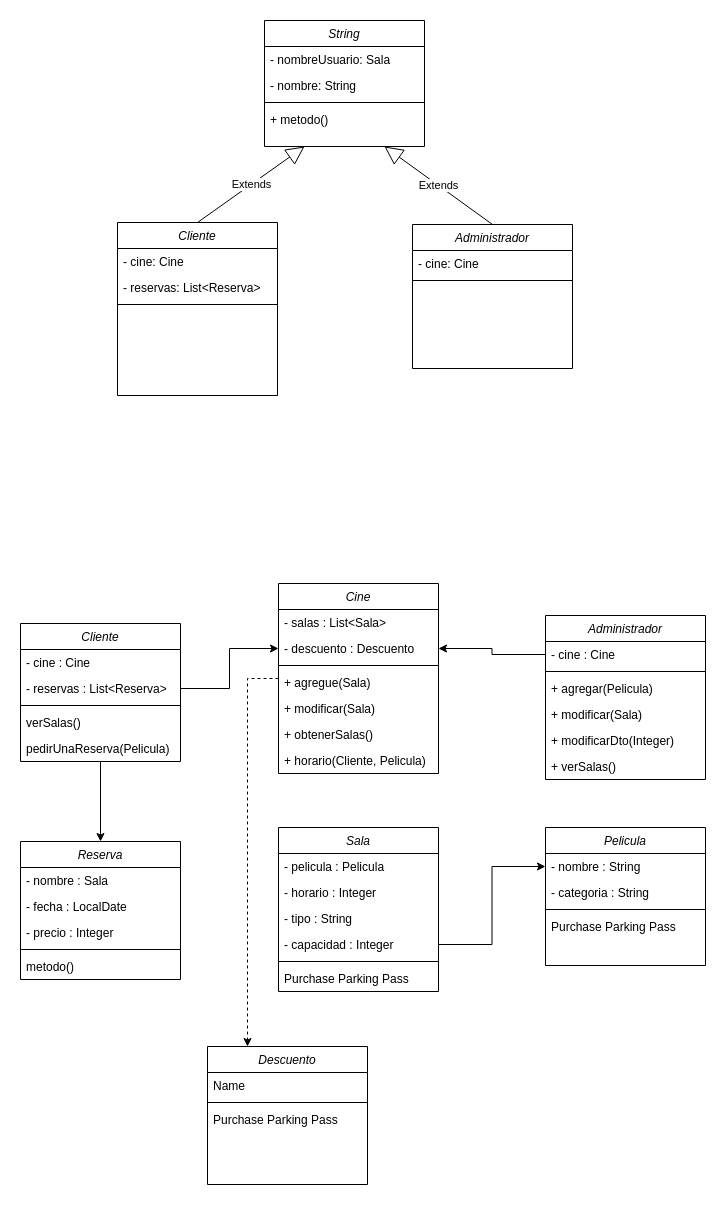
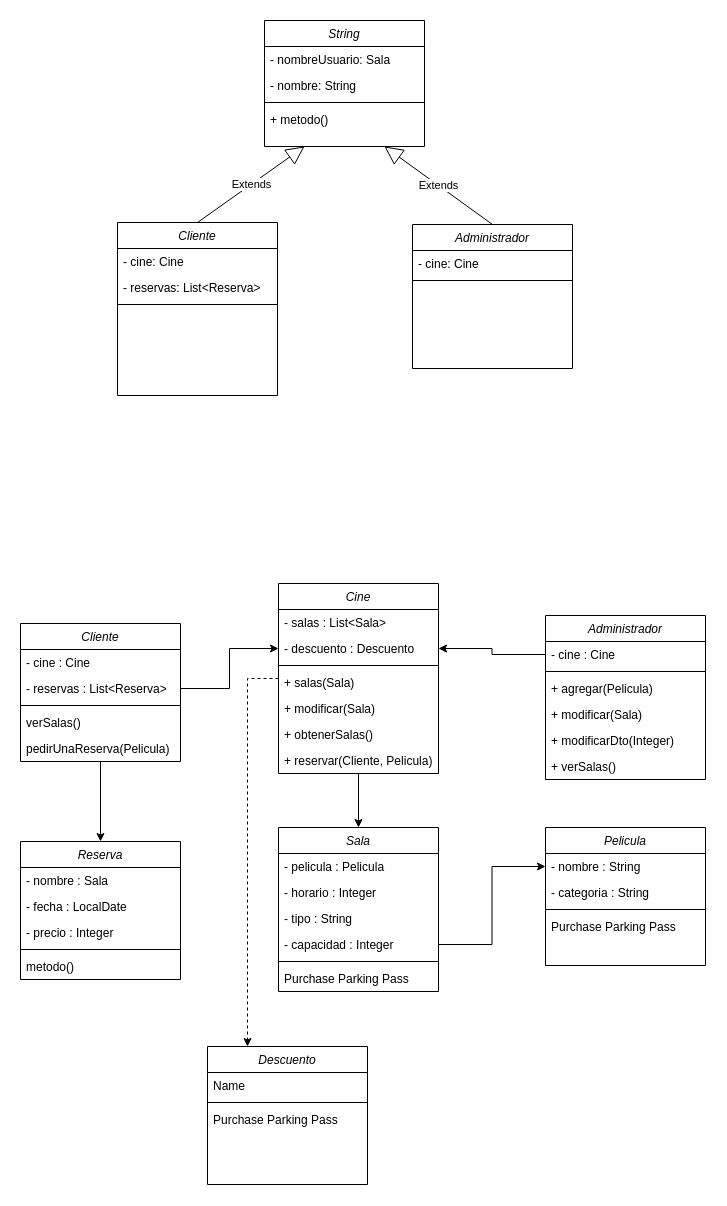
(331, 683) -> (323, 683)
(364, 761) -> (369, 761)
none -> (359, 798)
